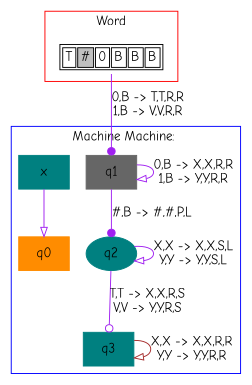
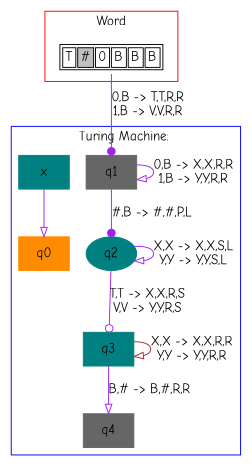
(126, 137) -> (126, 137)
none -> (109, 431)
